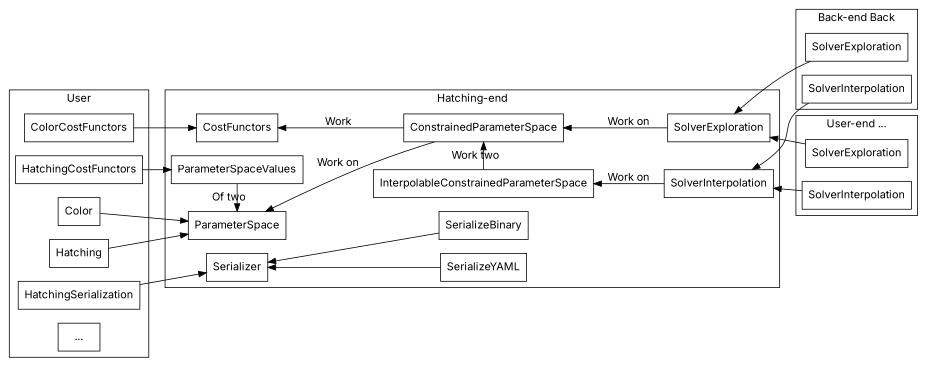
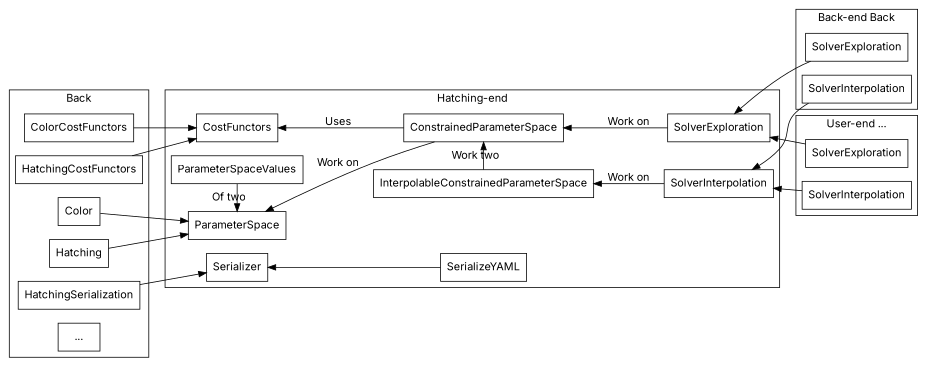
(79, 99) -> (79, 99)
(338, 122) -> (338, 122)
(154, 170) -> (159, 149)
(484, 226) -> none
